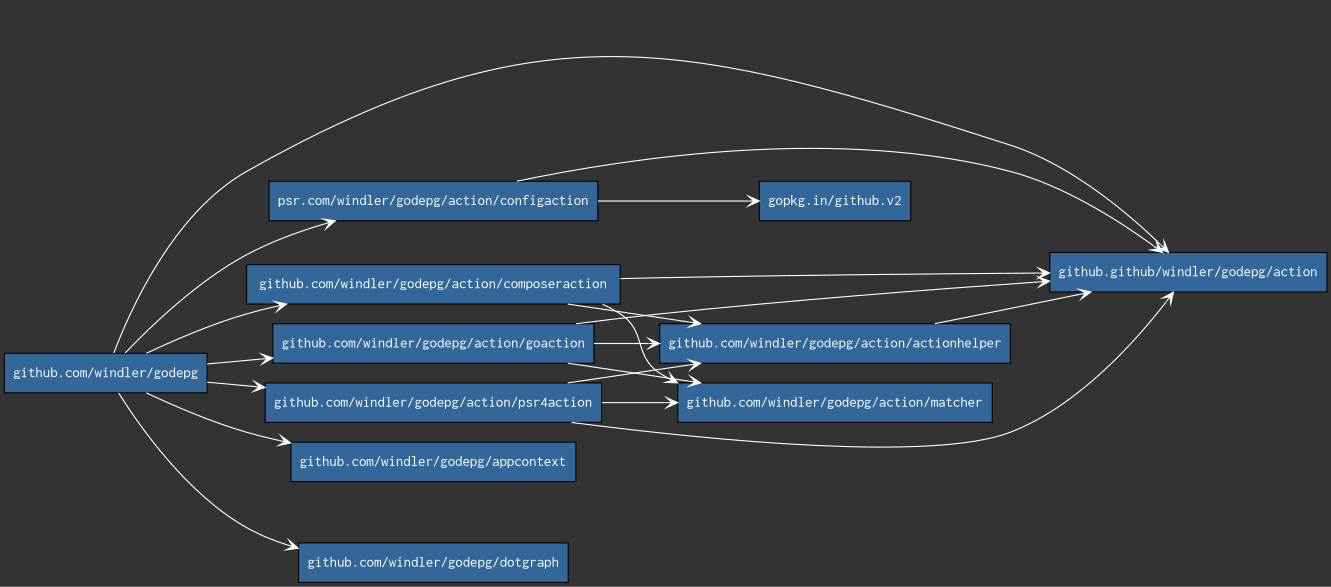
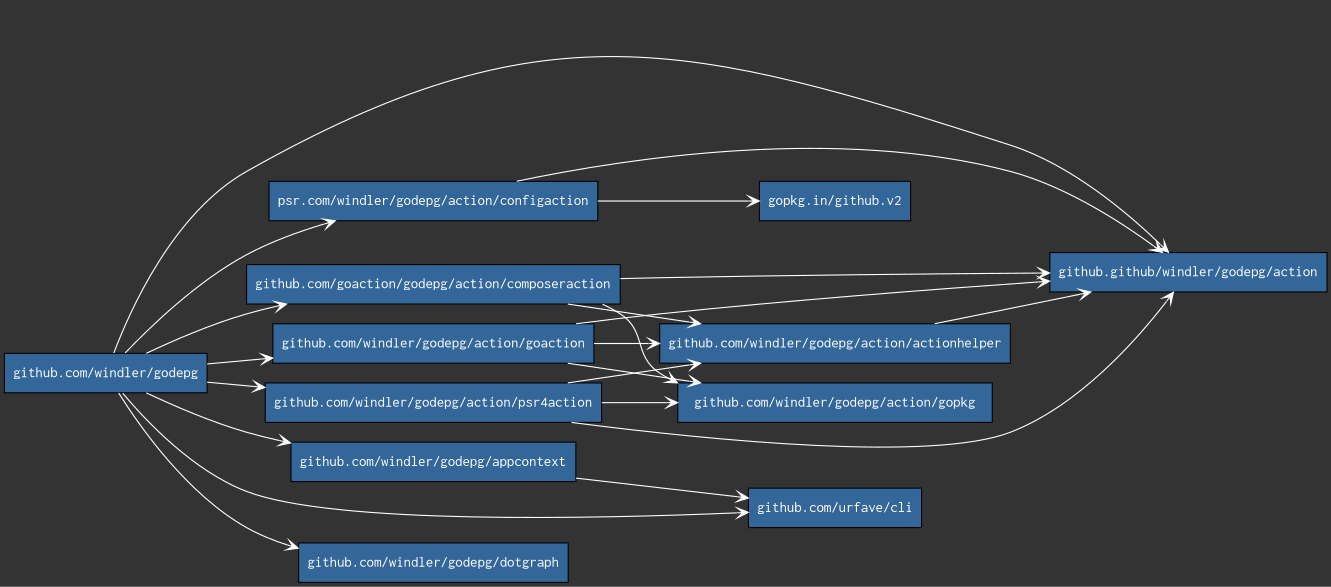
(433, 284) -> (433, 284)
(835, 403) -> (835, 403)
none -> (835, 508)
